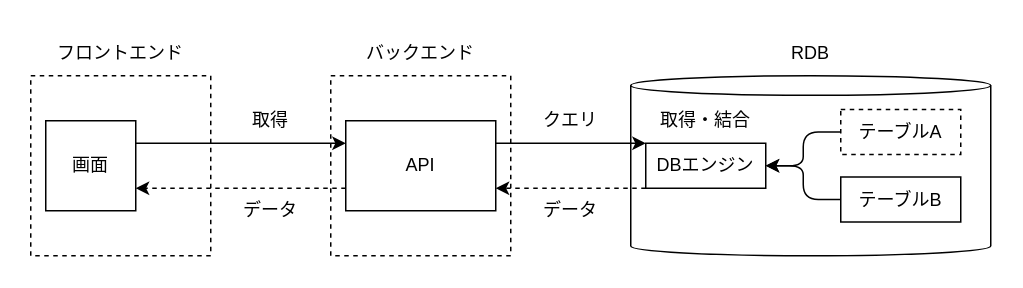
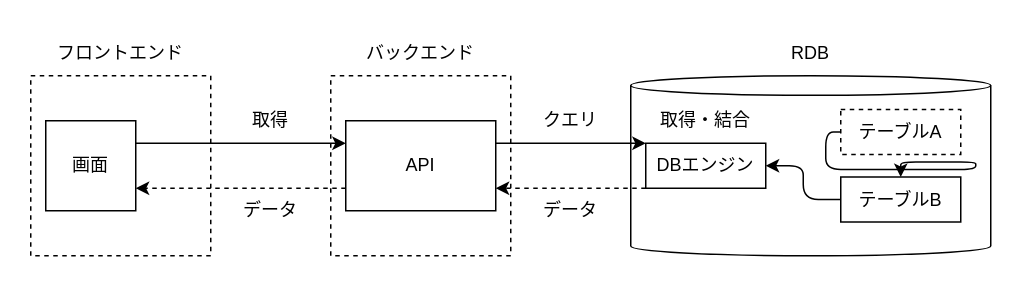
(806, 137) -> (925, 170)
